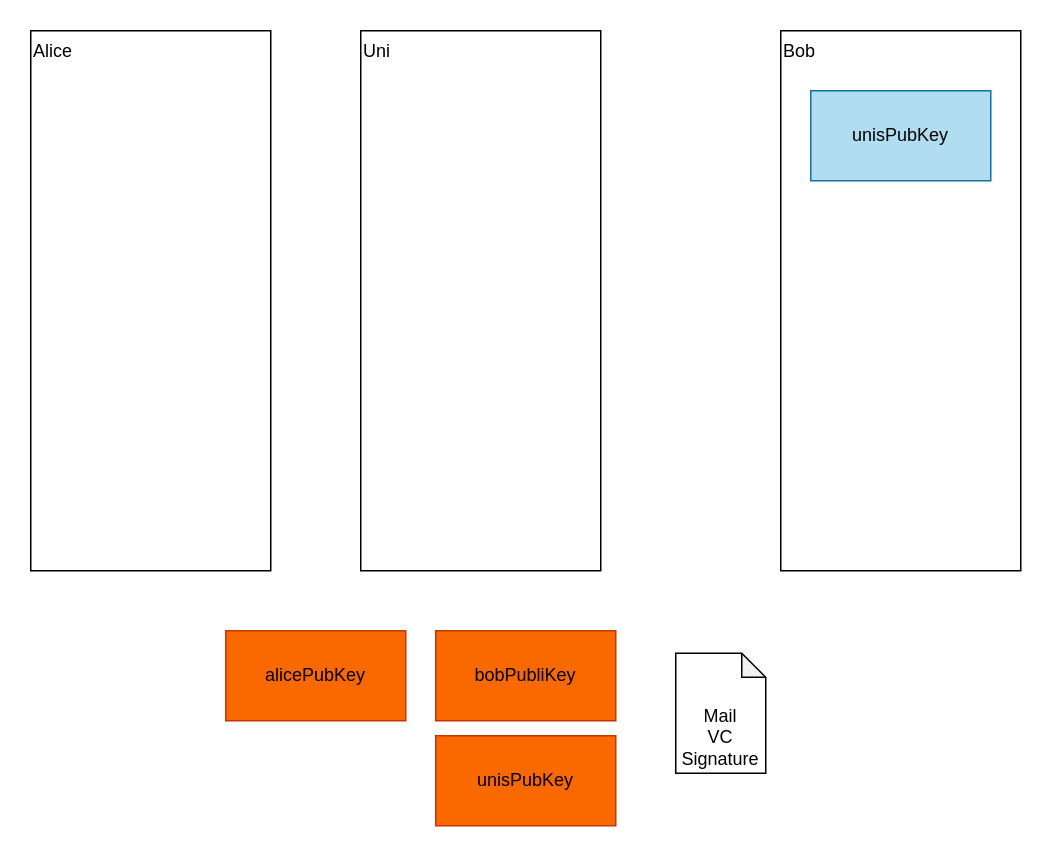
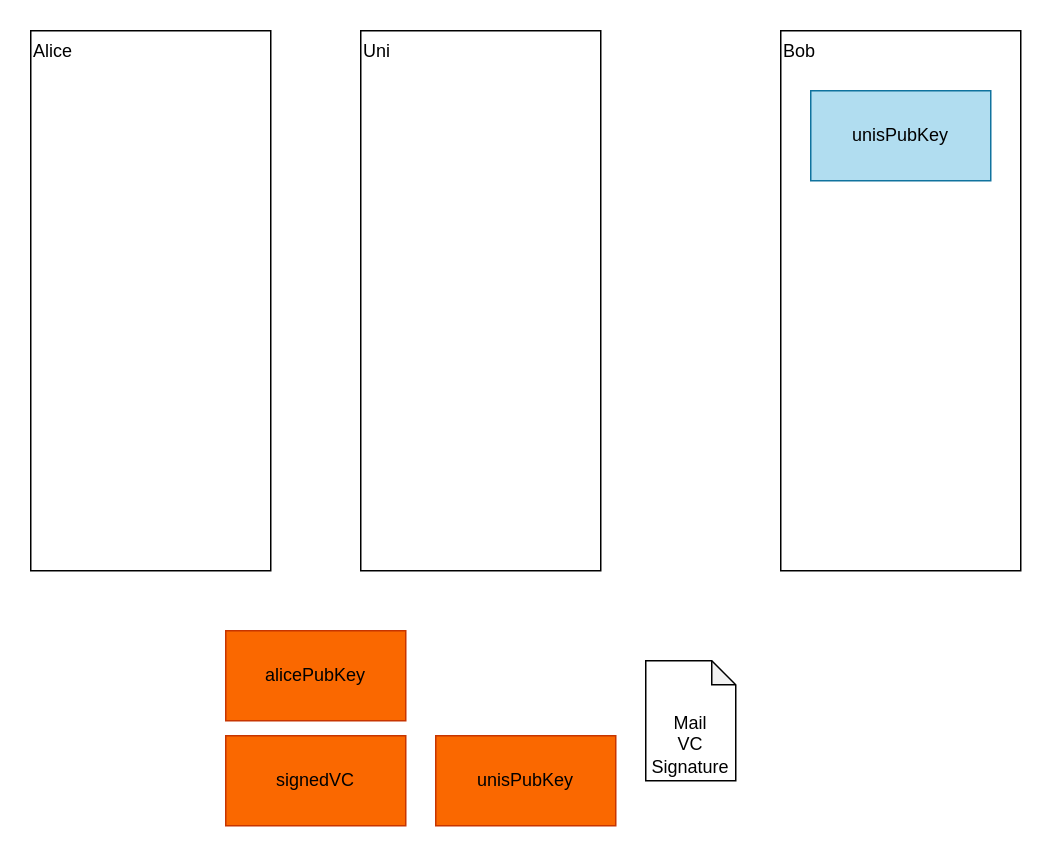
(526, 676) -> none
(721, 713) -> (691, 721)
none -> (316, 781)
